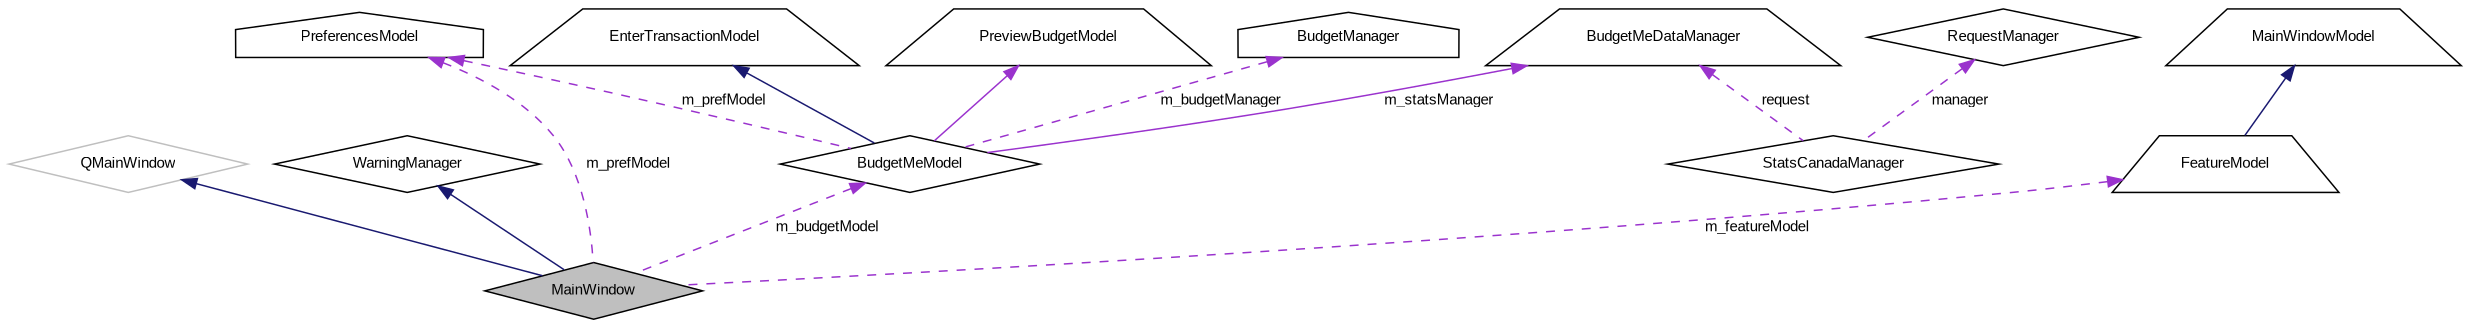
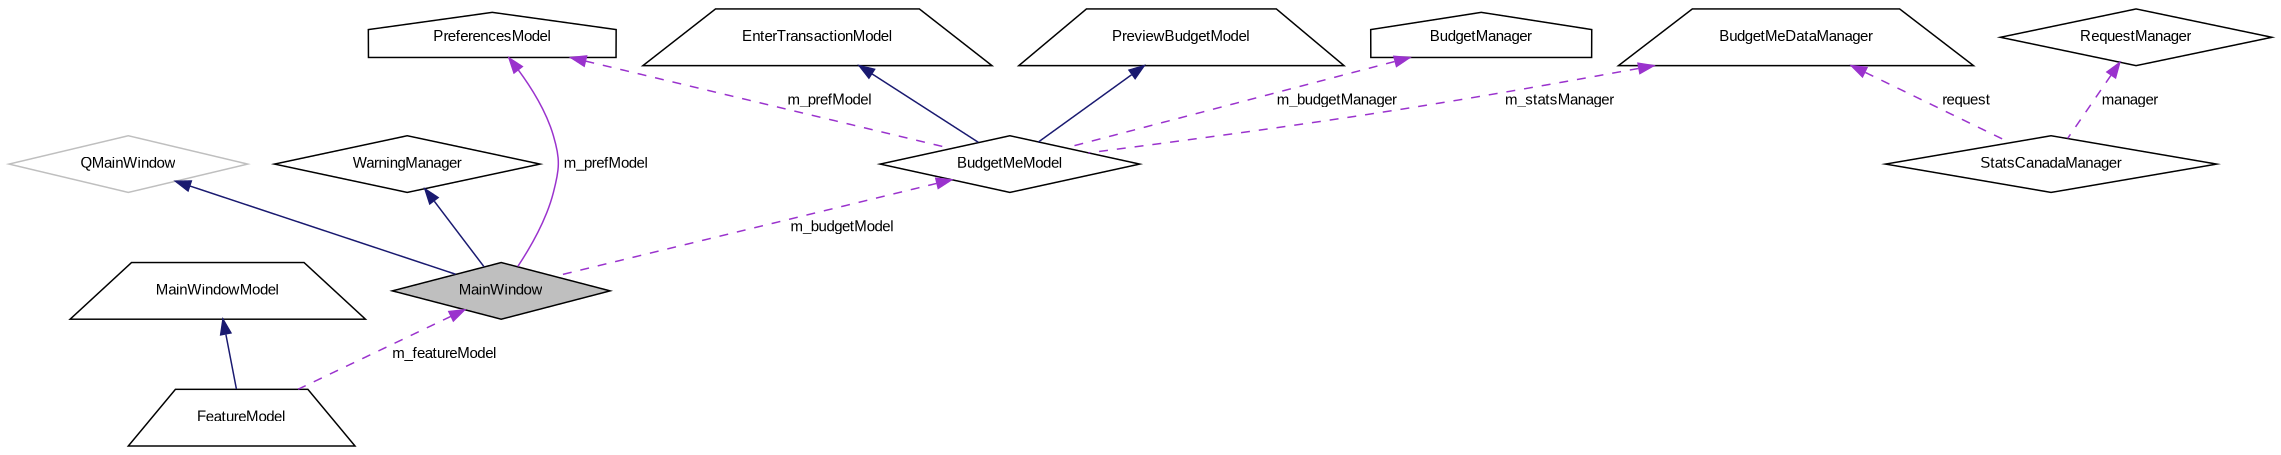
(971, 108) -> (1085, 108)
(1250, 115) -> (1364, 115)
(554, 136) -> (558, 168)
(1395, 243) -> (375, 353)
